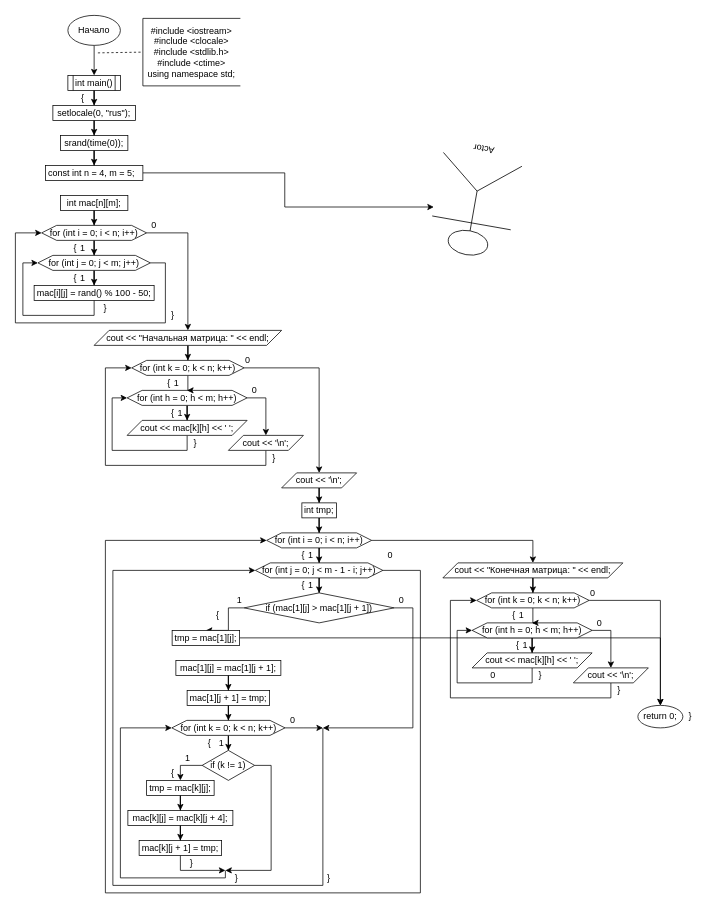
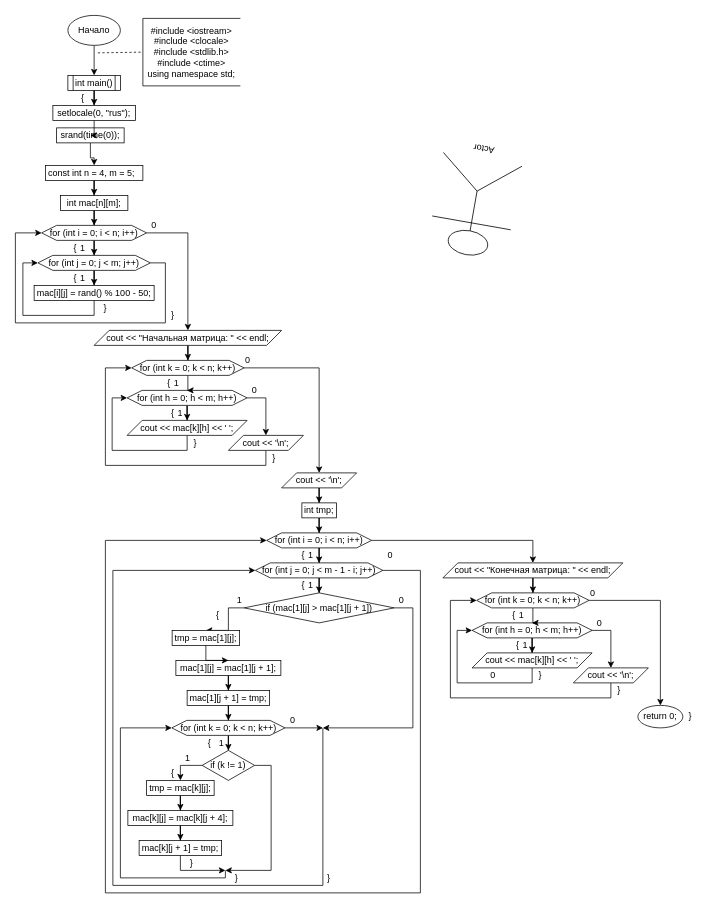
(94, 143) -> (90, 135)
(285, 189) -> (94, 190)
(364, 638) -> (222, 660)
